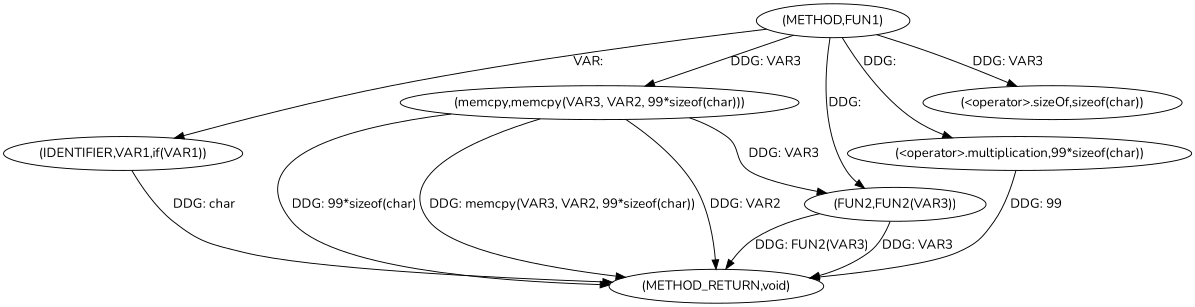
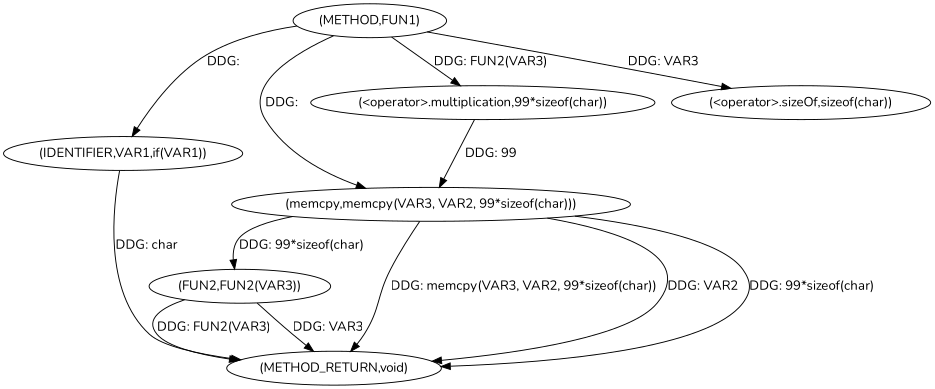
(590, 62) -> (225, 62)
(766, 62) -> (284, 103)
(882, 62) -> (491, 62)
(828, 114) -> none
(784, 153) -> (302, 245)
(940, 258) -> (459, 149)
